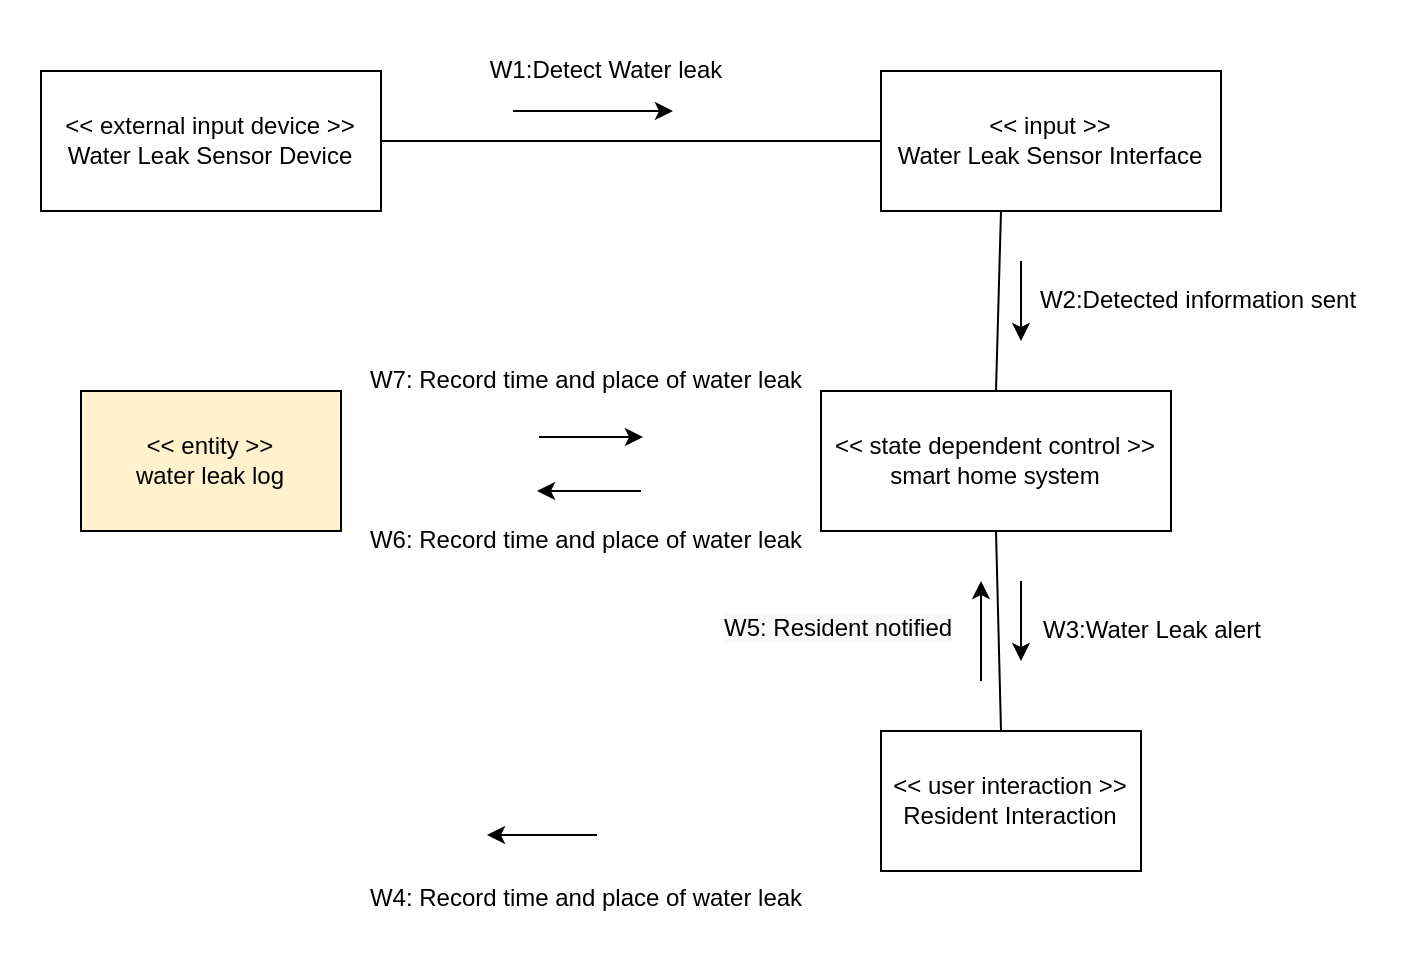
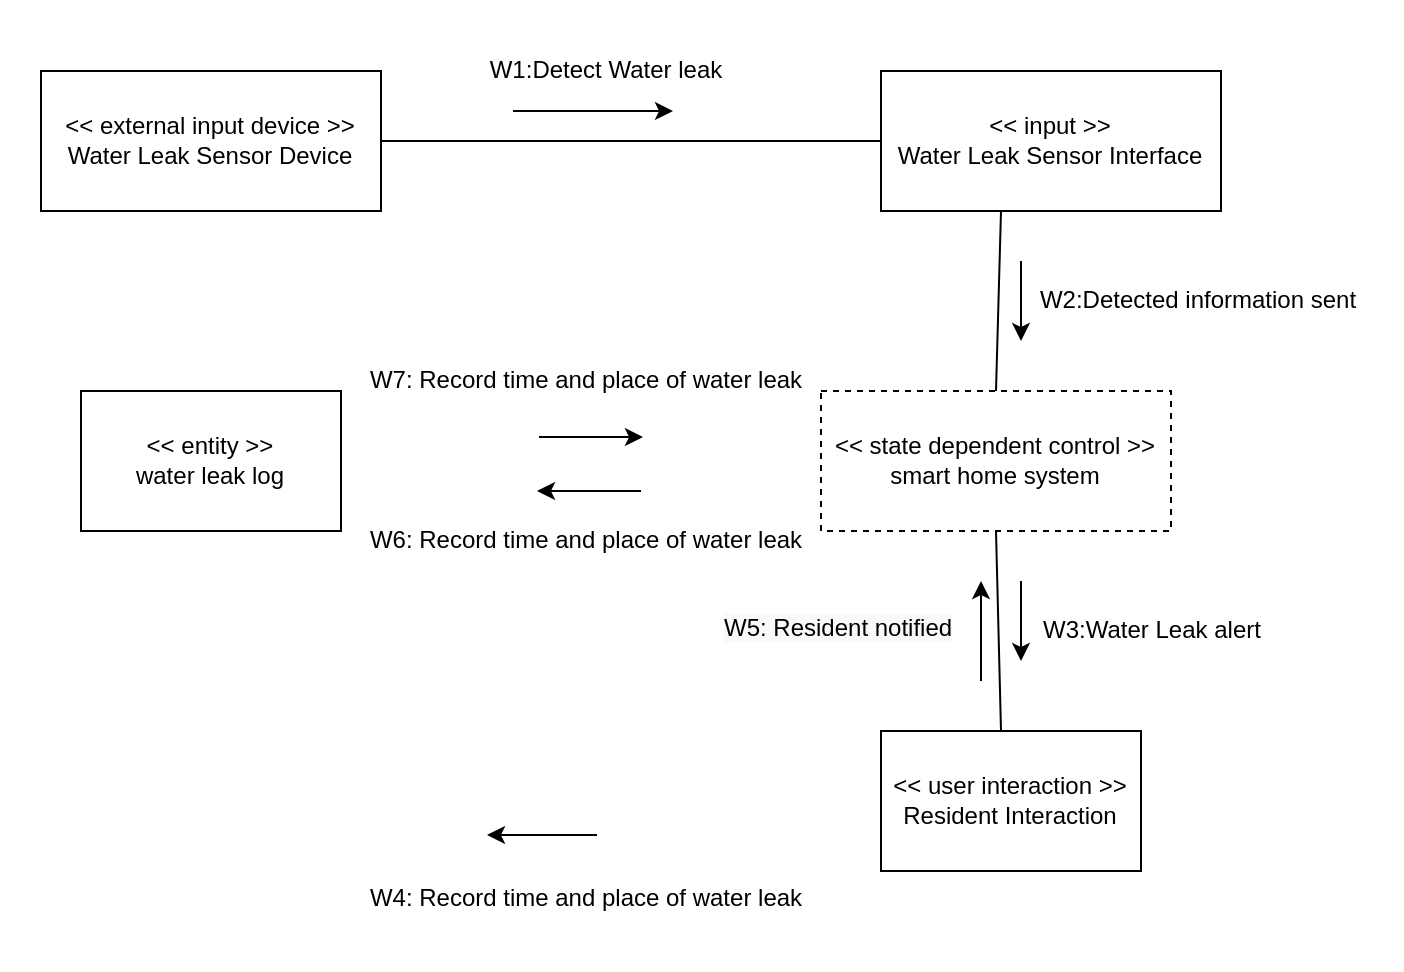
(211, 461) -> (211, 461)
(996, 461) -> (996, 461)
